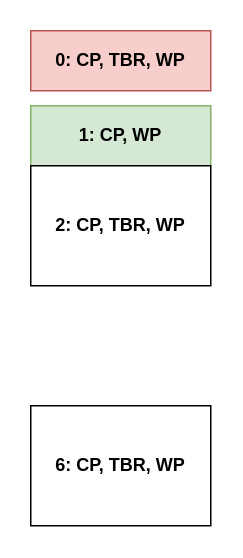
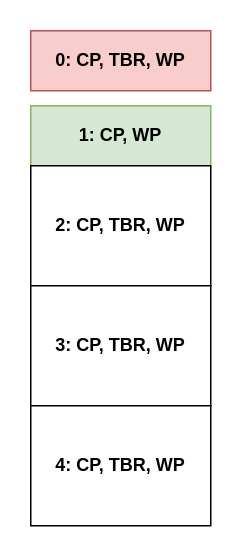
none -> (121, 346)
(121, 466) -> (121, 466)
